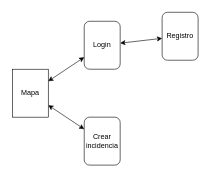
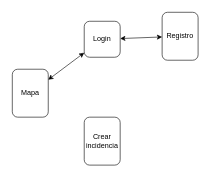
(102, 45) -> (102, 39)
(30, 93) -> (30, 93)
(58, 112) -> none
